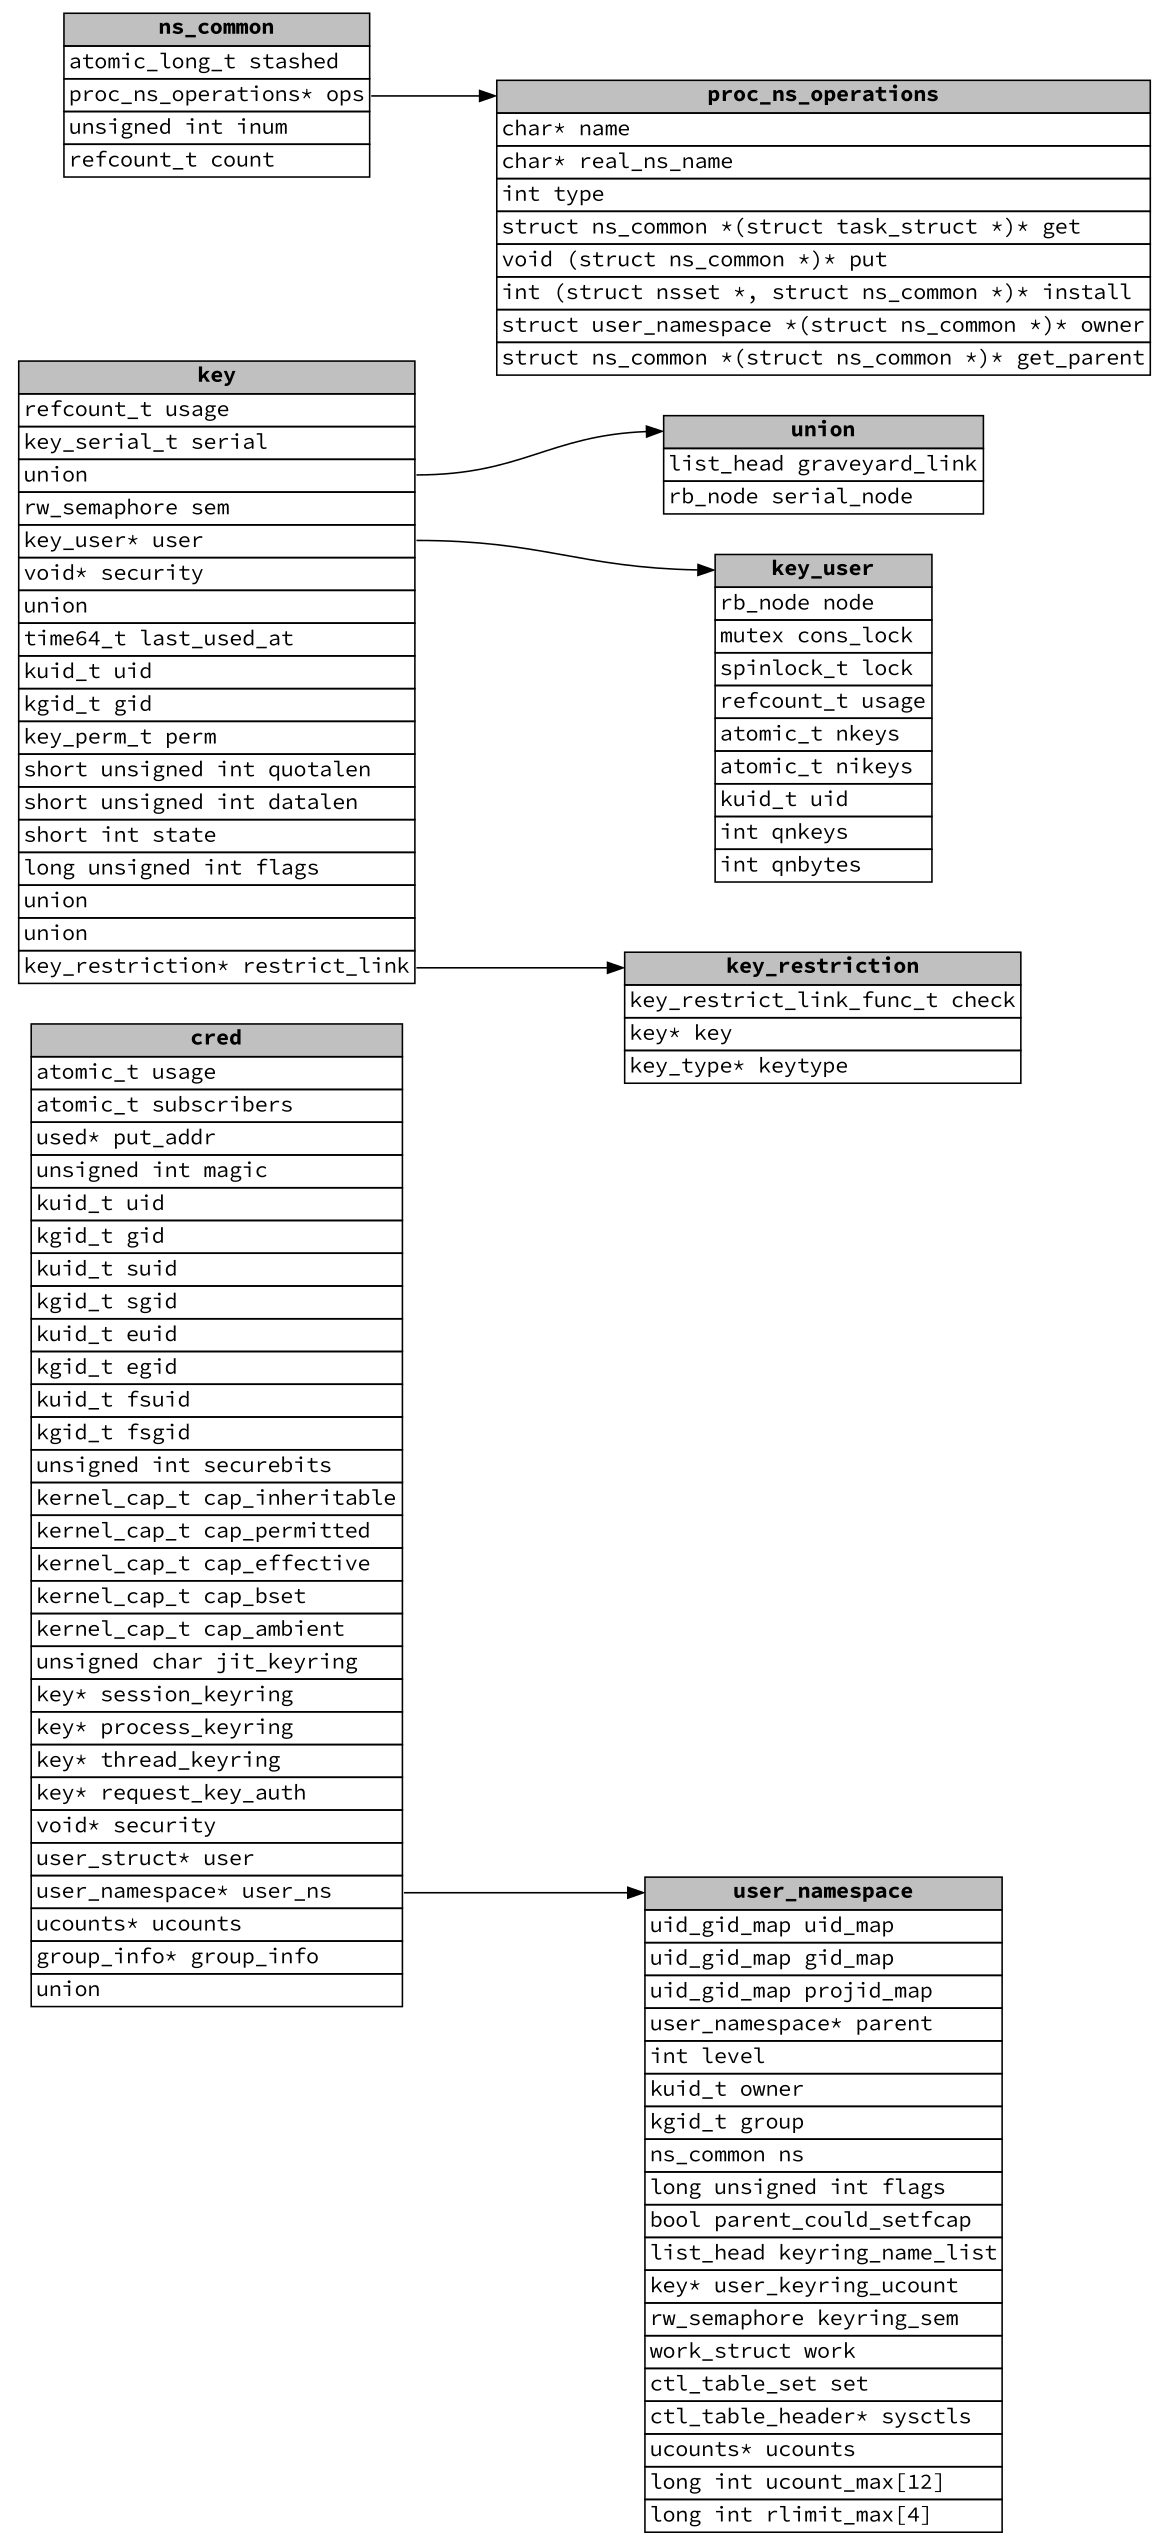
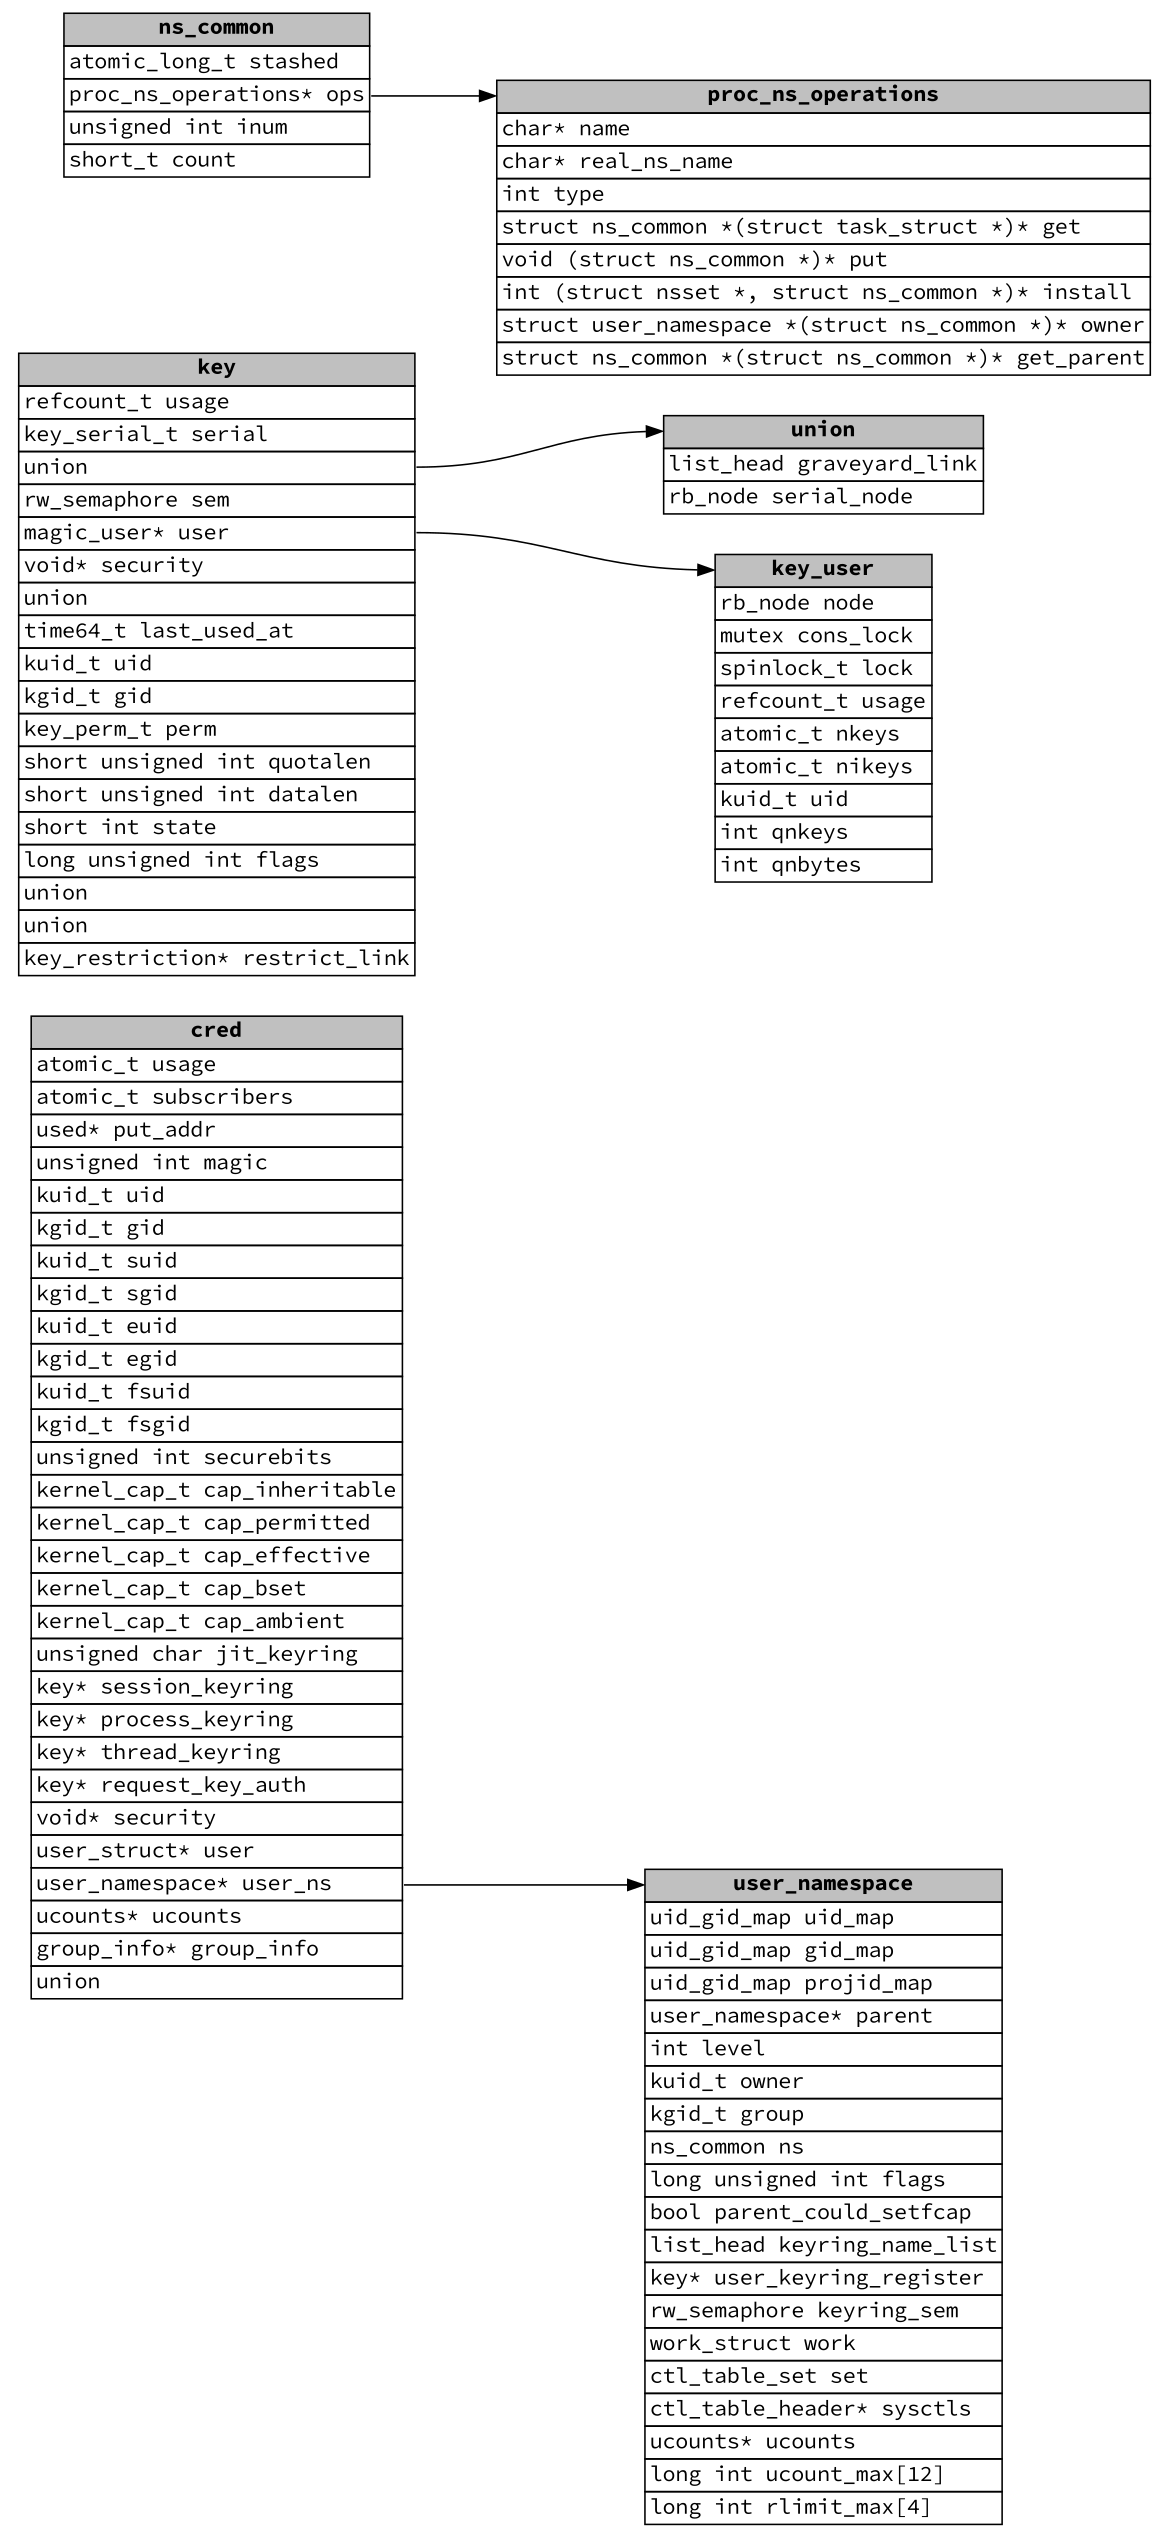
(172, 160) -> (153, 160)
(114, 540) -> (127, 533)
(823, 1018) -> none
(805, 2286) -> (817, 2278)
